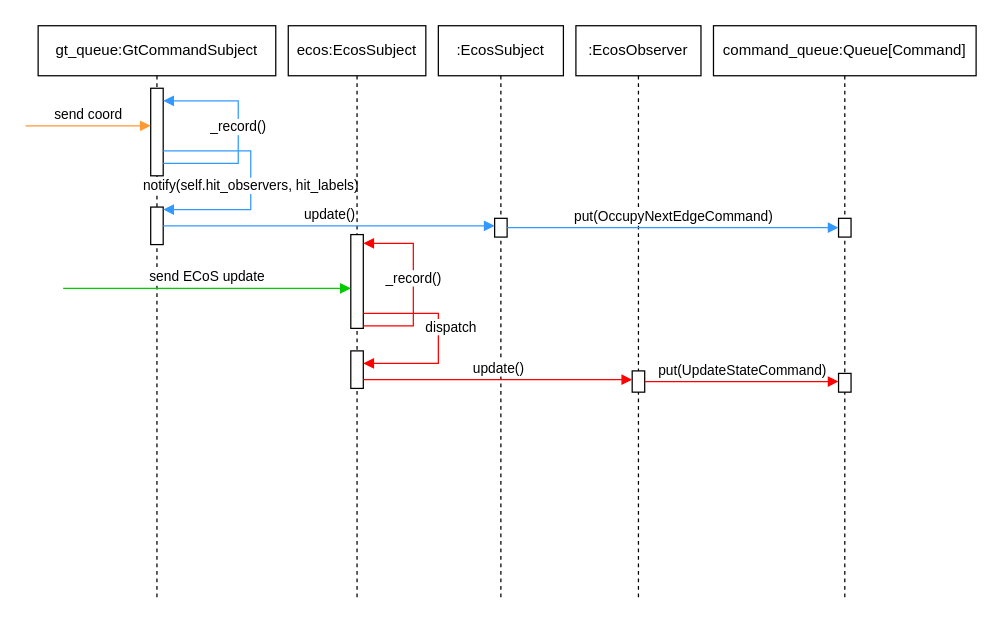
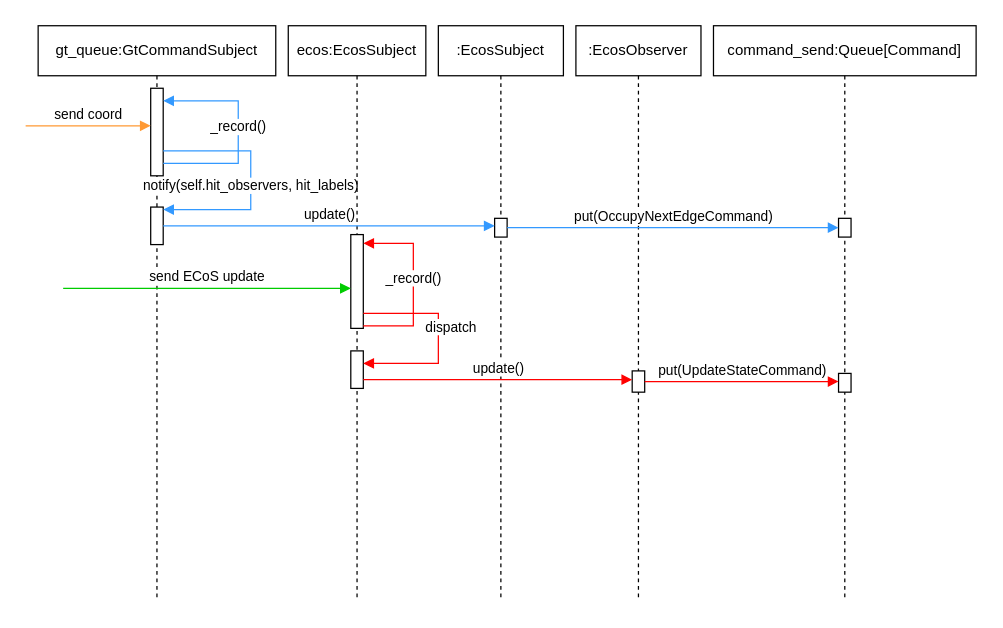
(844, 51) -> (844, 51)
